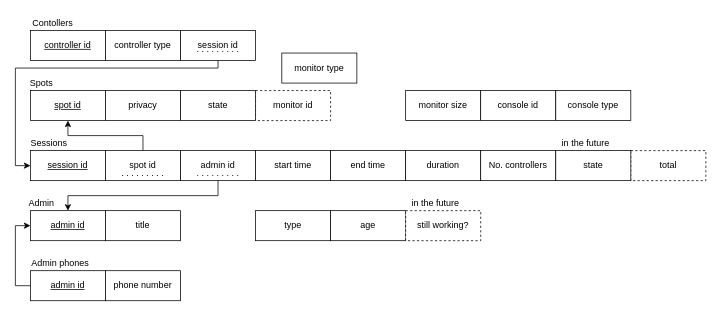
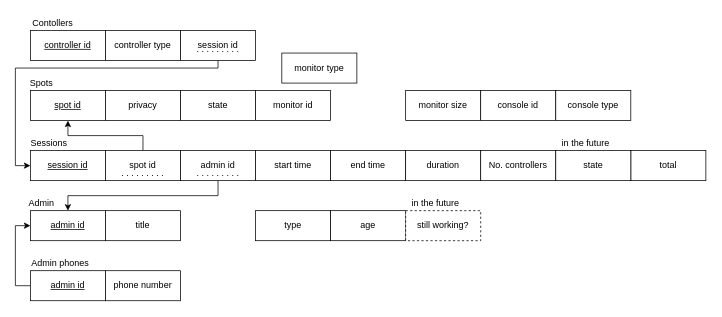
(293, 105) -> (293, 105)
(668, 165) -> (668, 165)
